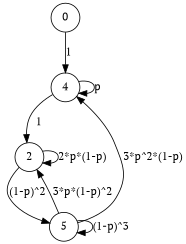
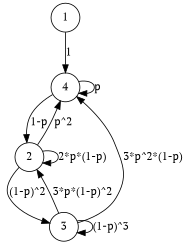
(65, 18) -> (65, 18)
(39, 122) -> (39, 122)
none -> (48, 127)
(64, 227) -> (64, 227)
